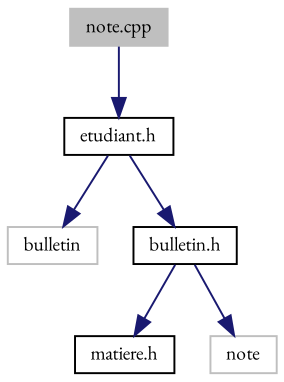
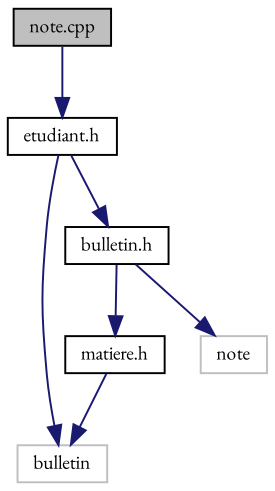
(119, 27) -> (62, 27)
none -> (93, 401)
